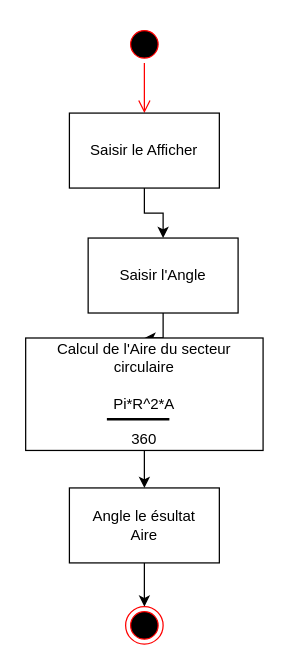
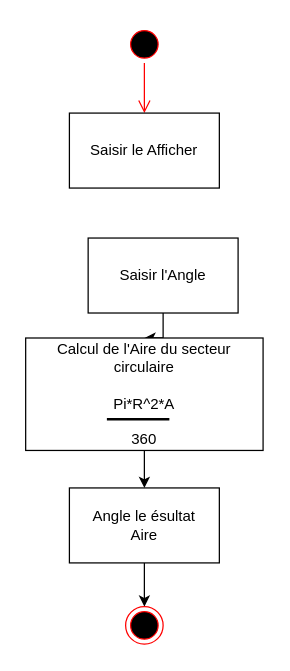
(150, 213) -> none
